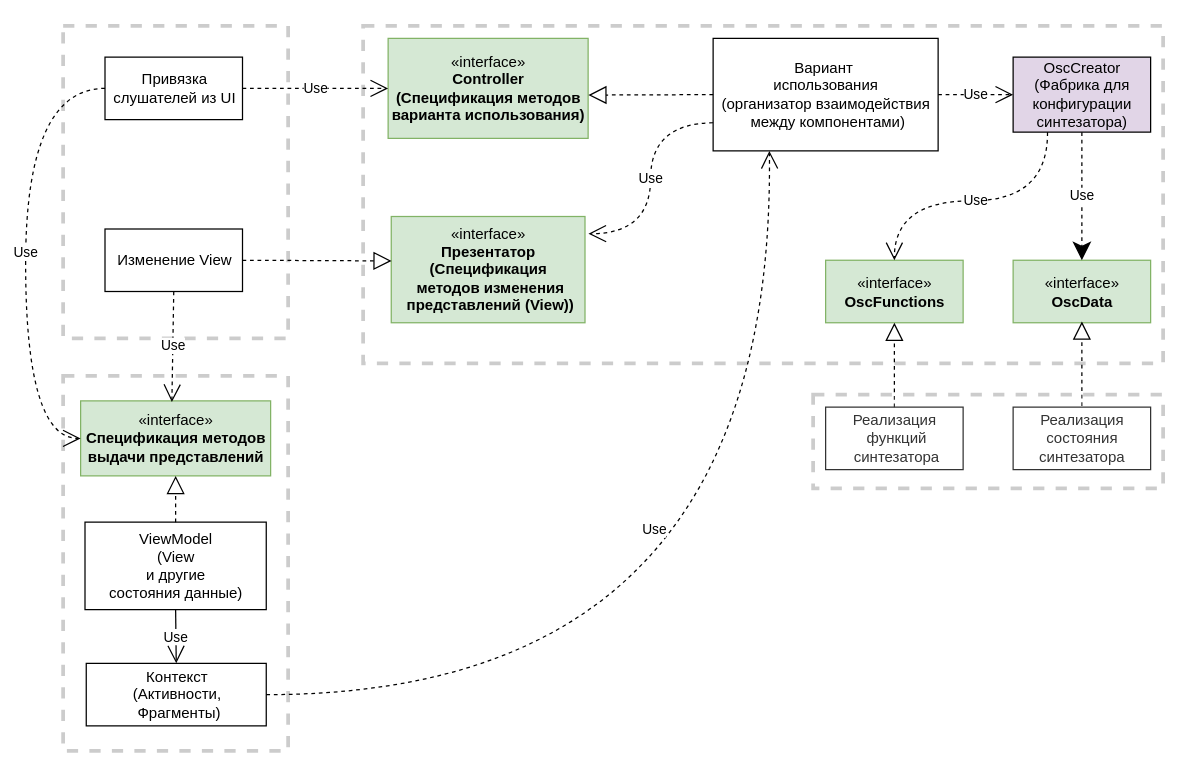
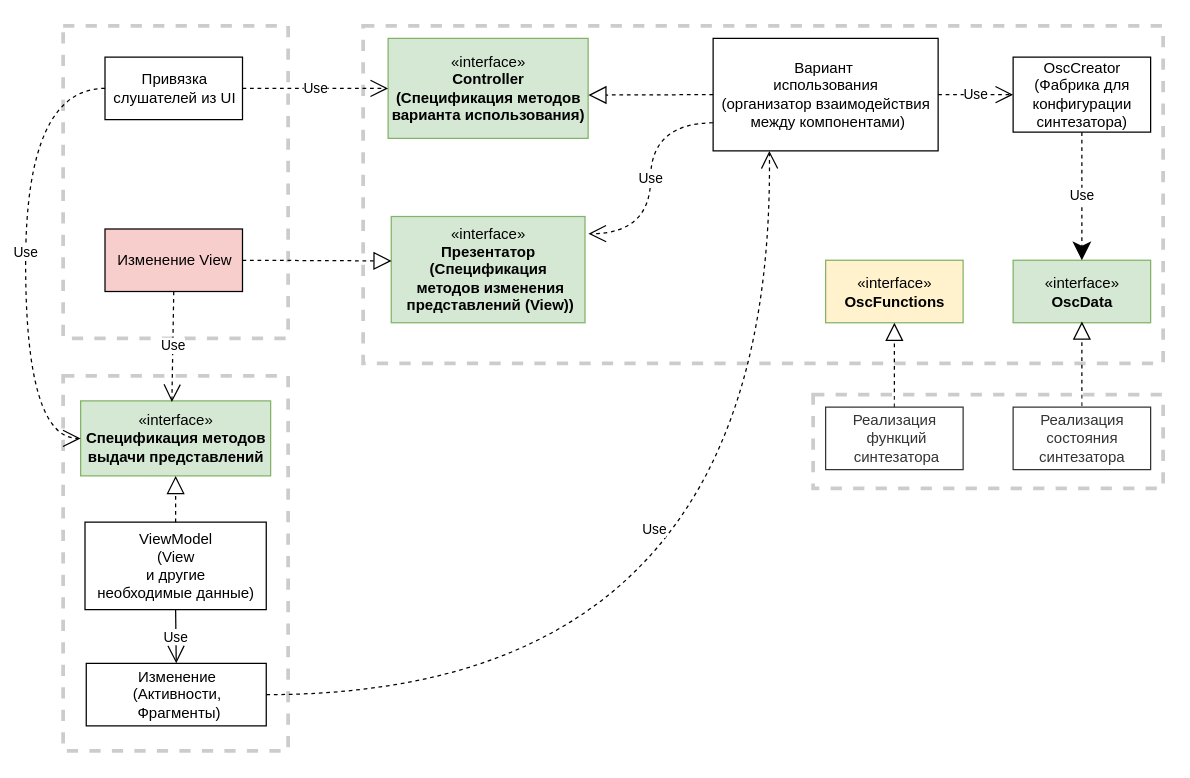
(1082, 94) -> (1082, 94)
(978, 200) -> none
(174, 260) -> (174, 260)
(894, 291) -> (894, 291)
(176, 566) -> (176, 566)
(178, 694) -> (178, 694)
